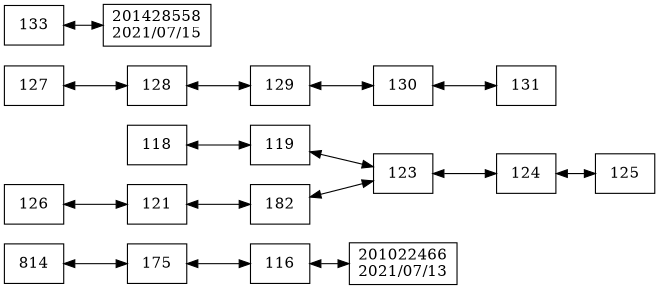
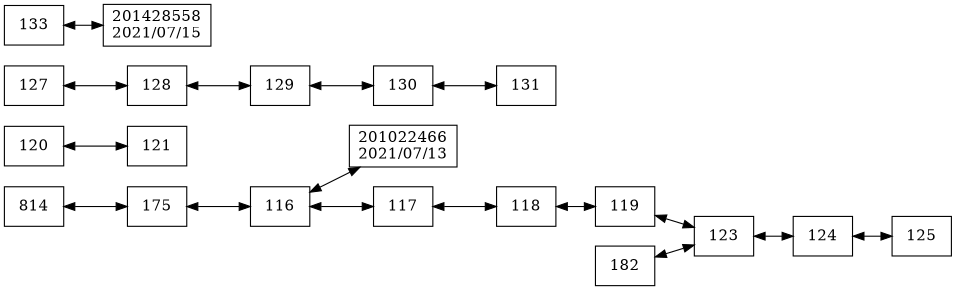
(34, 204) -> (34, 146)
(219, 204) -> none
none -> (403, 207)
